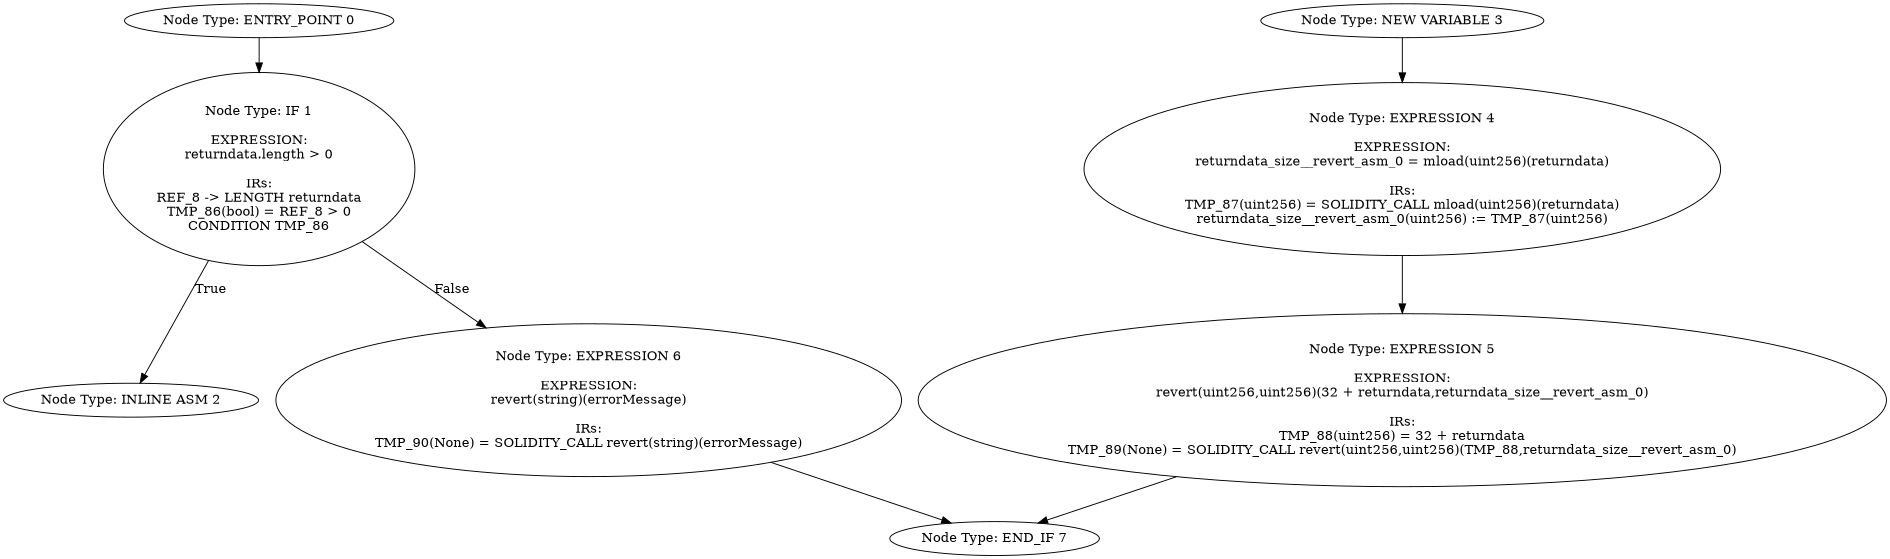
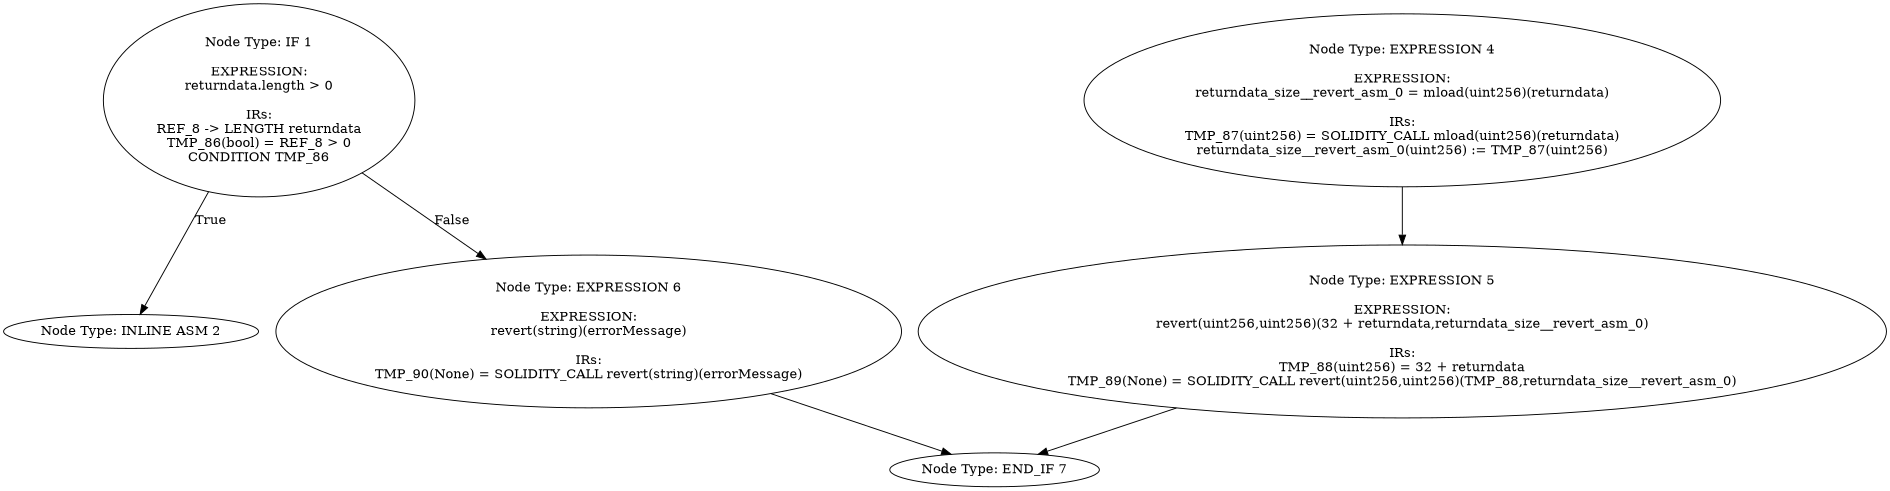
(259, 21) -> none
(1402, 21) -> none
